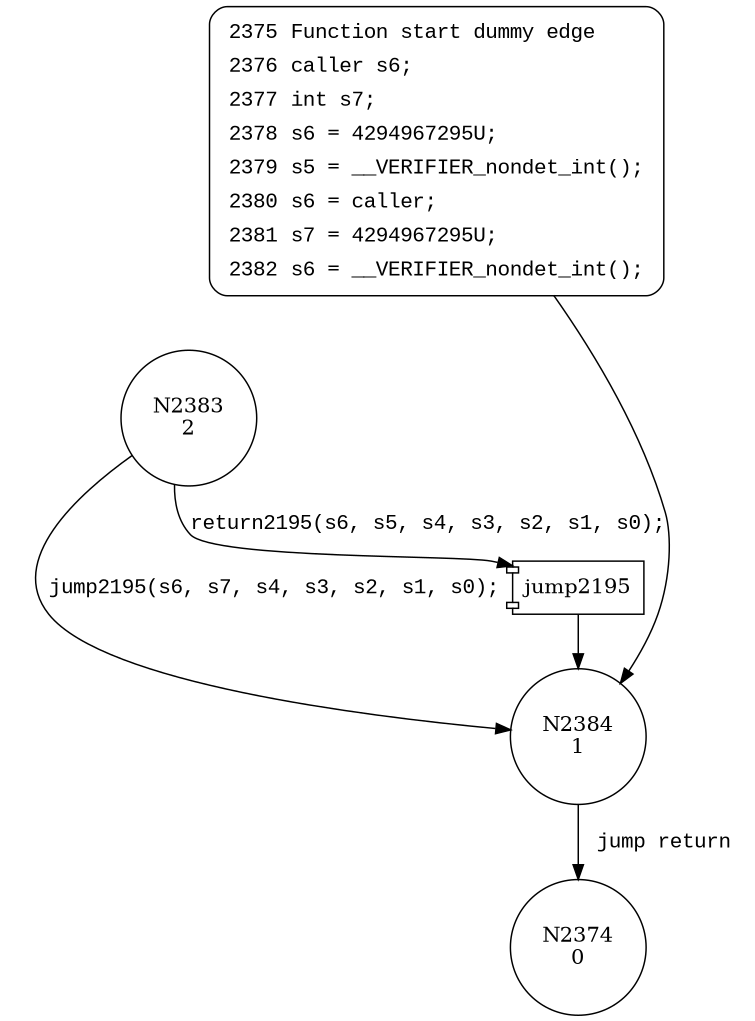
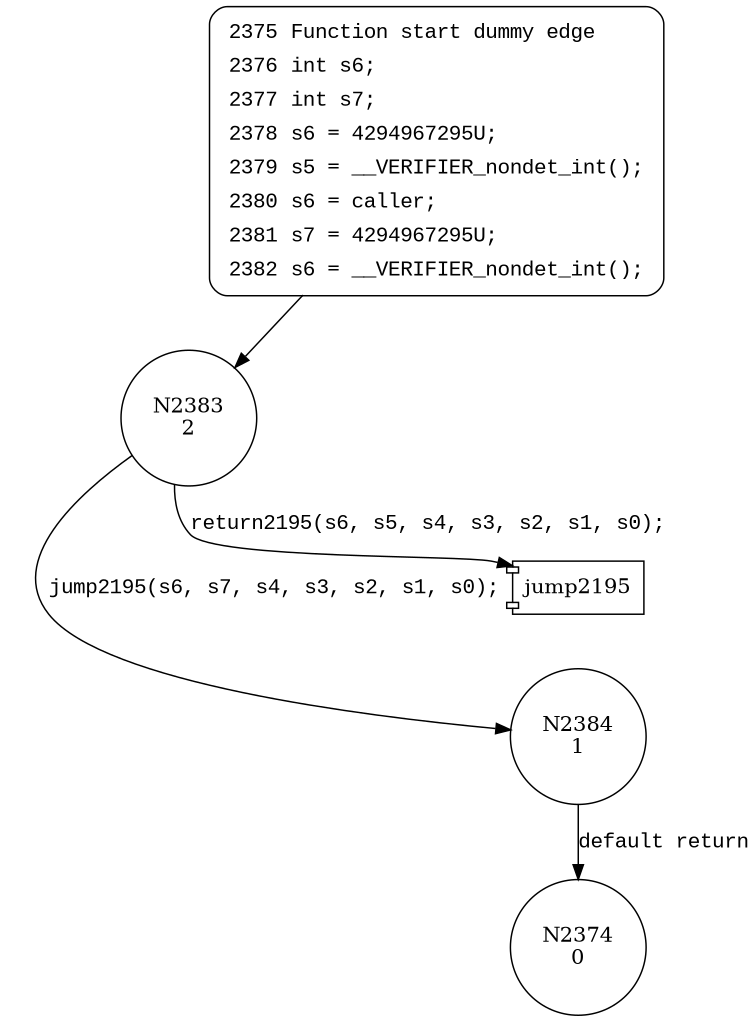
(352, 66) -> (333, 66)
(653, 476) -> (274, 326)
(578, 634) -> none
(664, 842) -> (664, 842)
